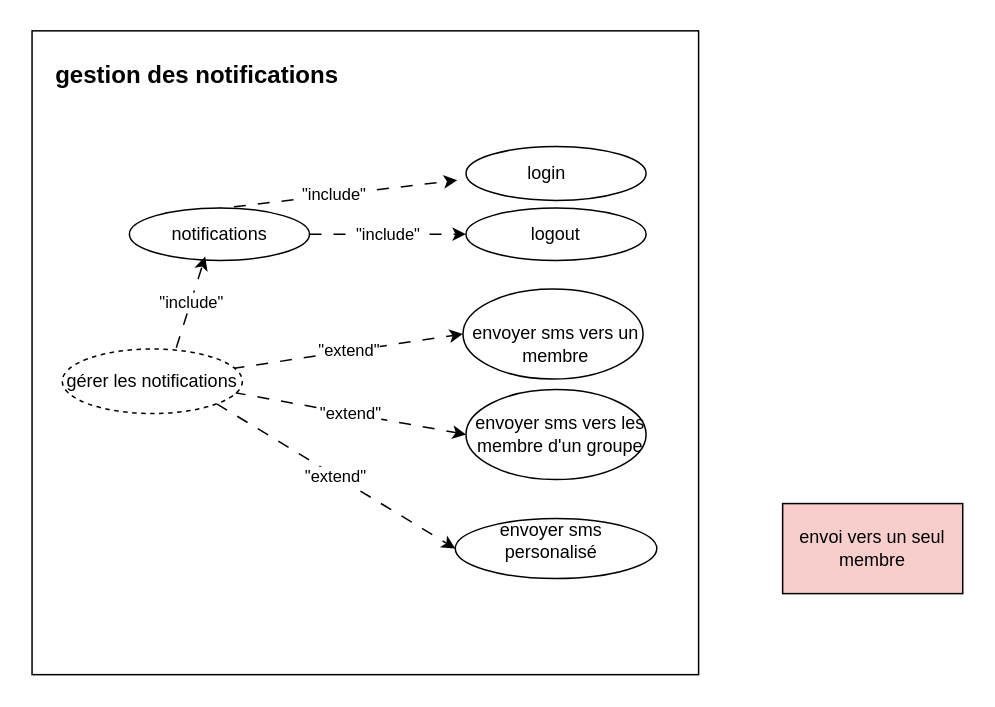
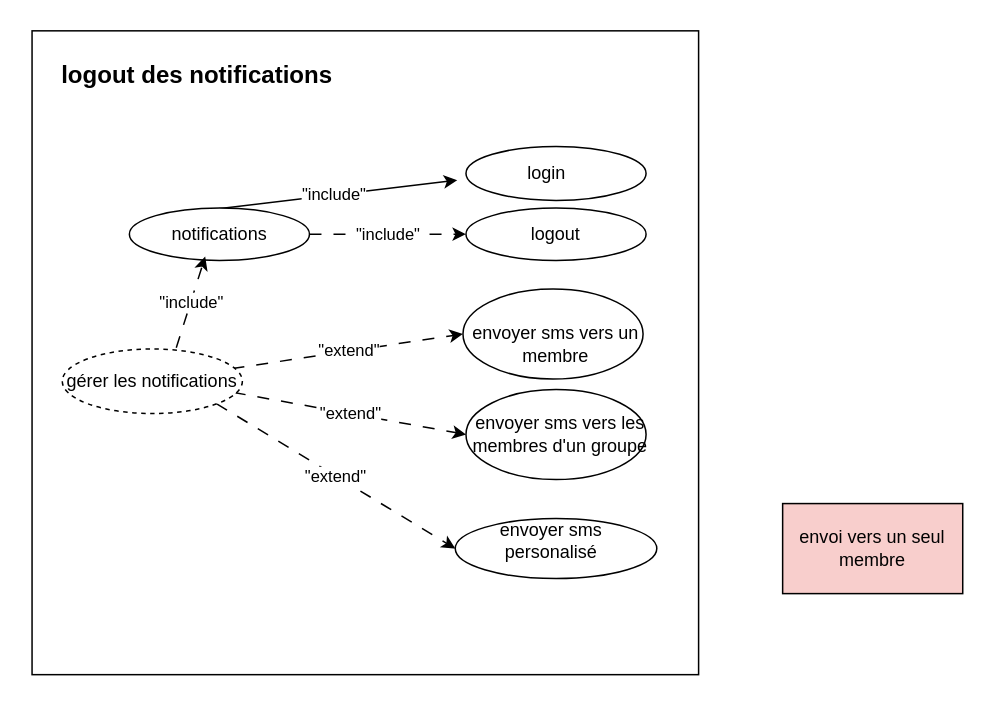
(197, 74) -> (197, 74)
(251, 205) -> (251, 205)
(560, 434) -> (560, 434)
